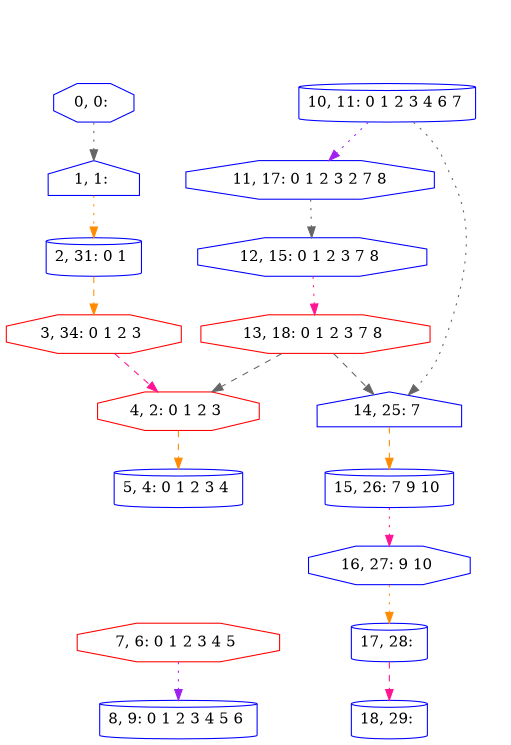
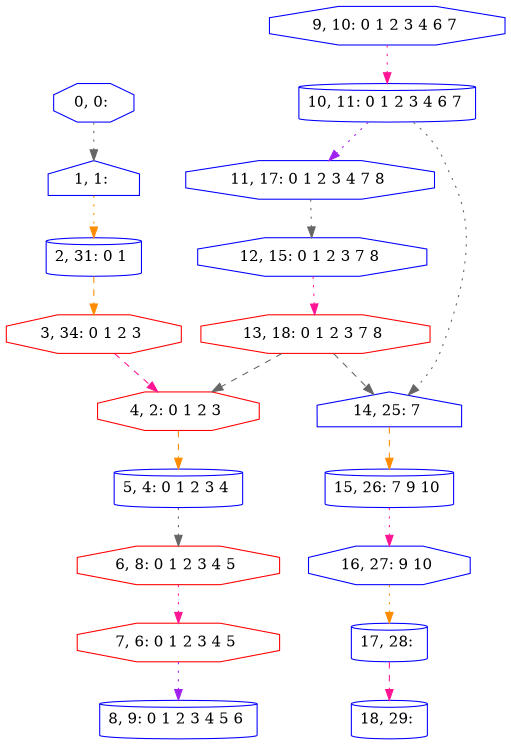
none -> (387, 26)
(310, 180) -> (310, 180)
none -> (178, 565)
